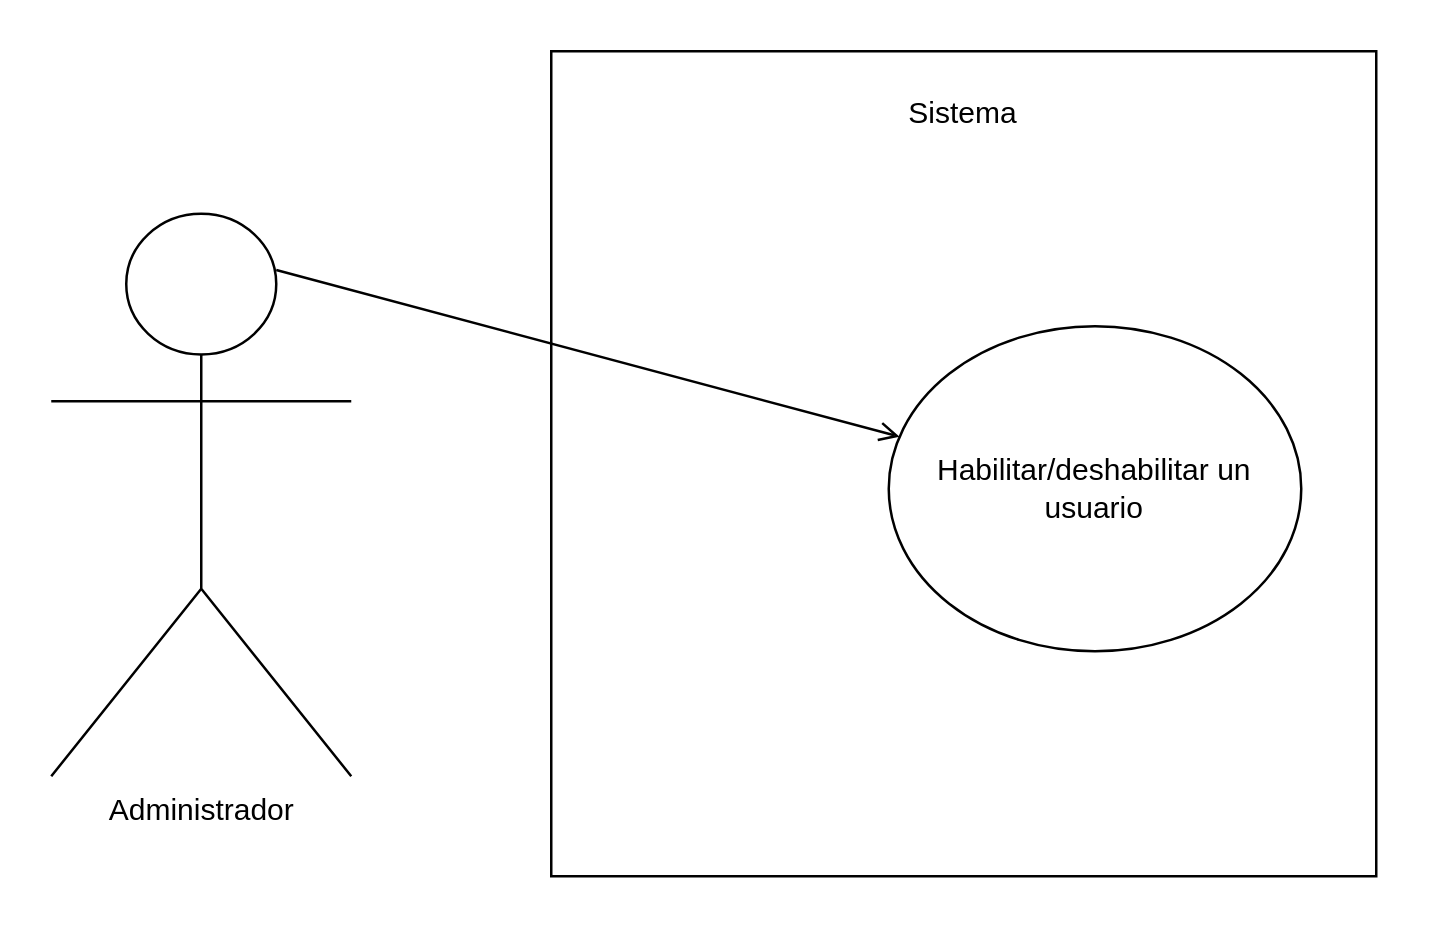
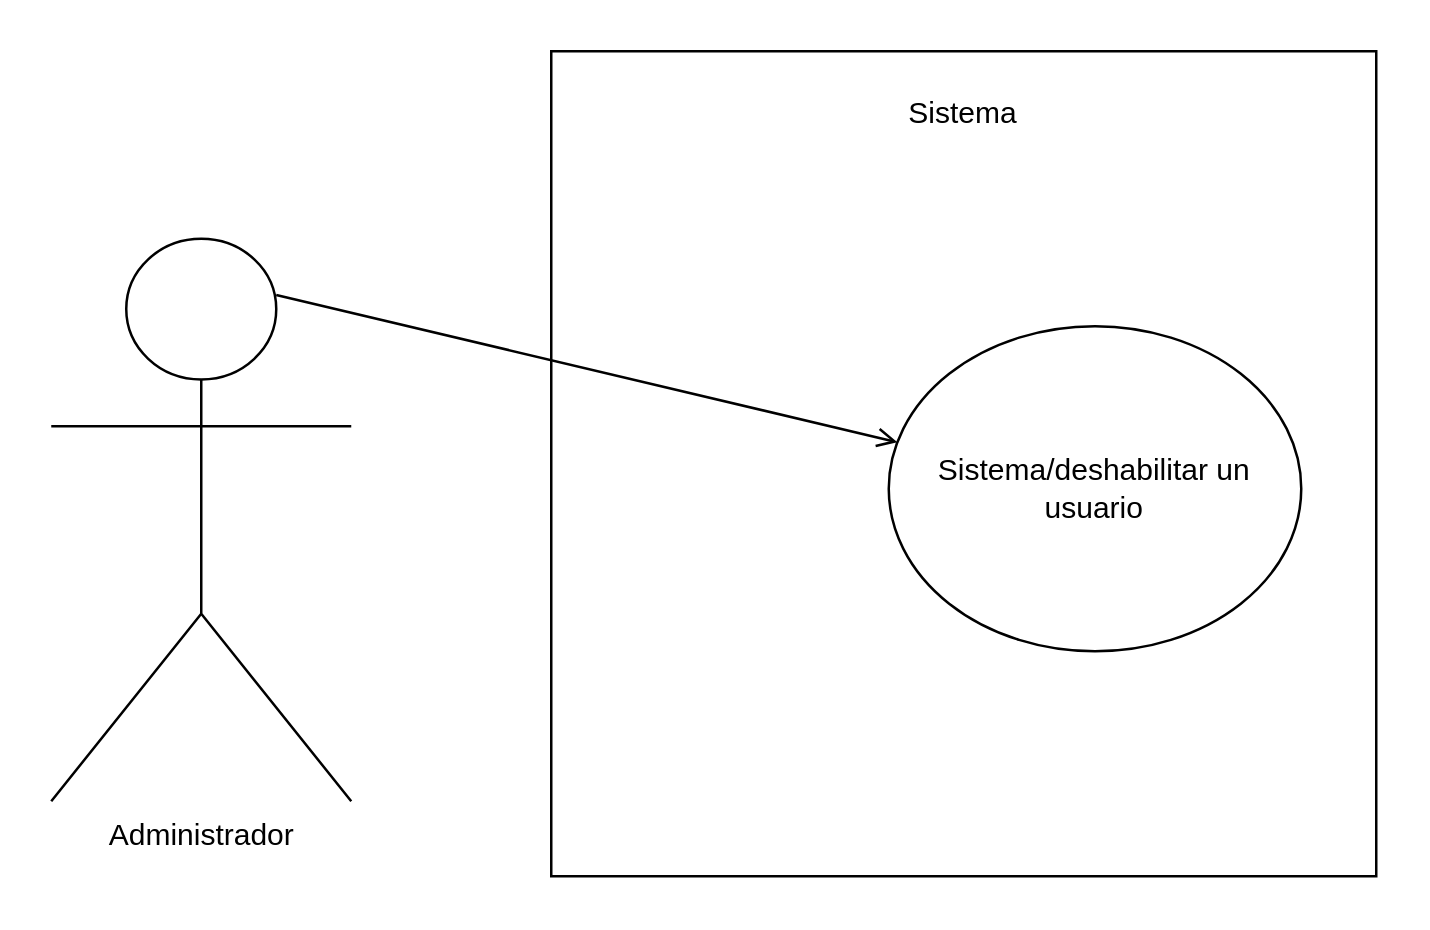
(1095, 489) -> (1095, 489)
(201, 495) -> (201, 520)
